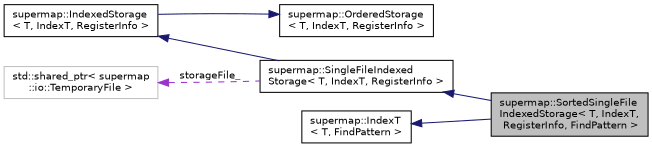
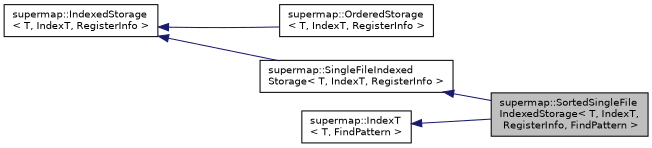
(214, 14) -> (224, 28)
(81, 83) -> none
